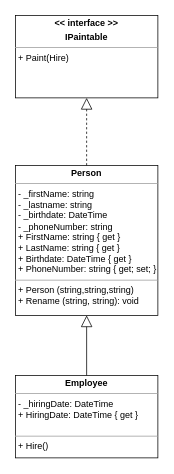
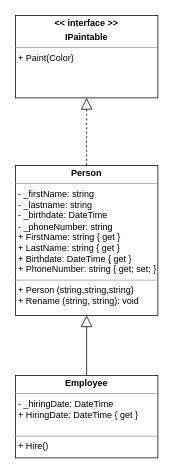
(50, 32) -> (50, 32)
